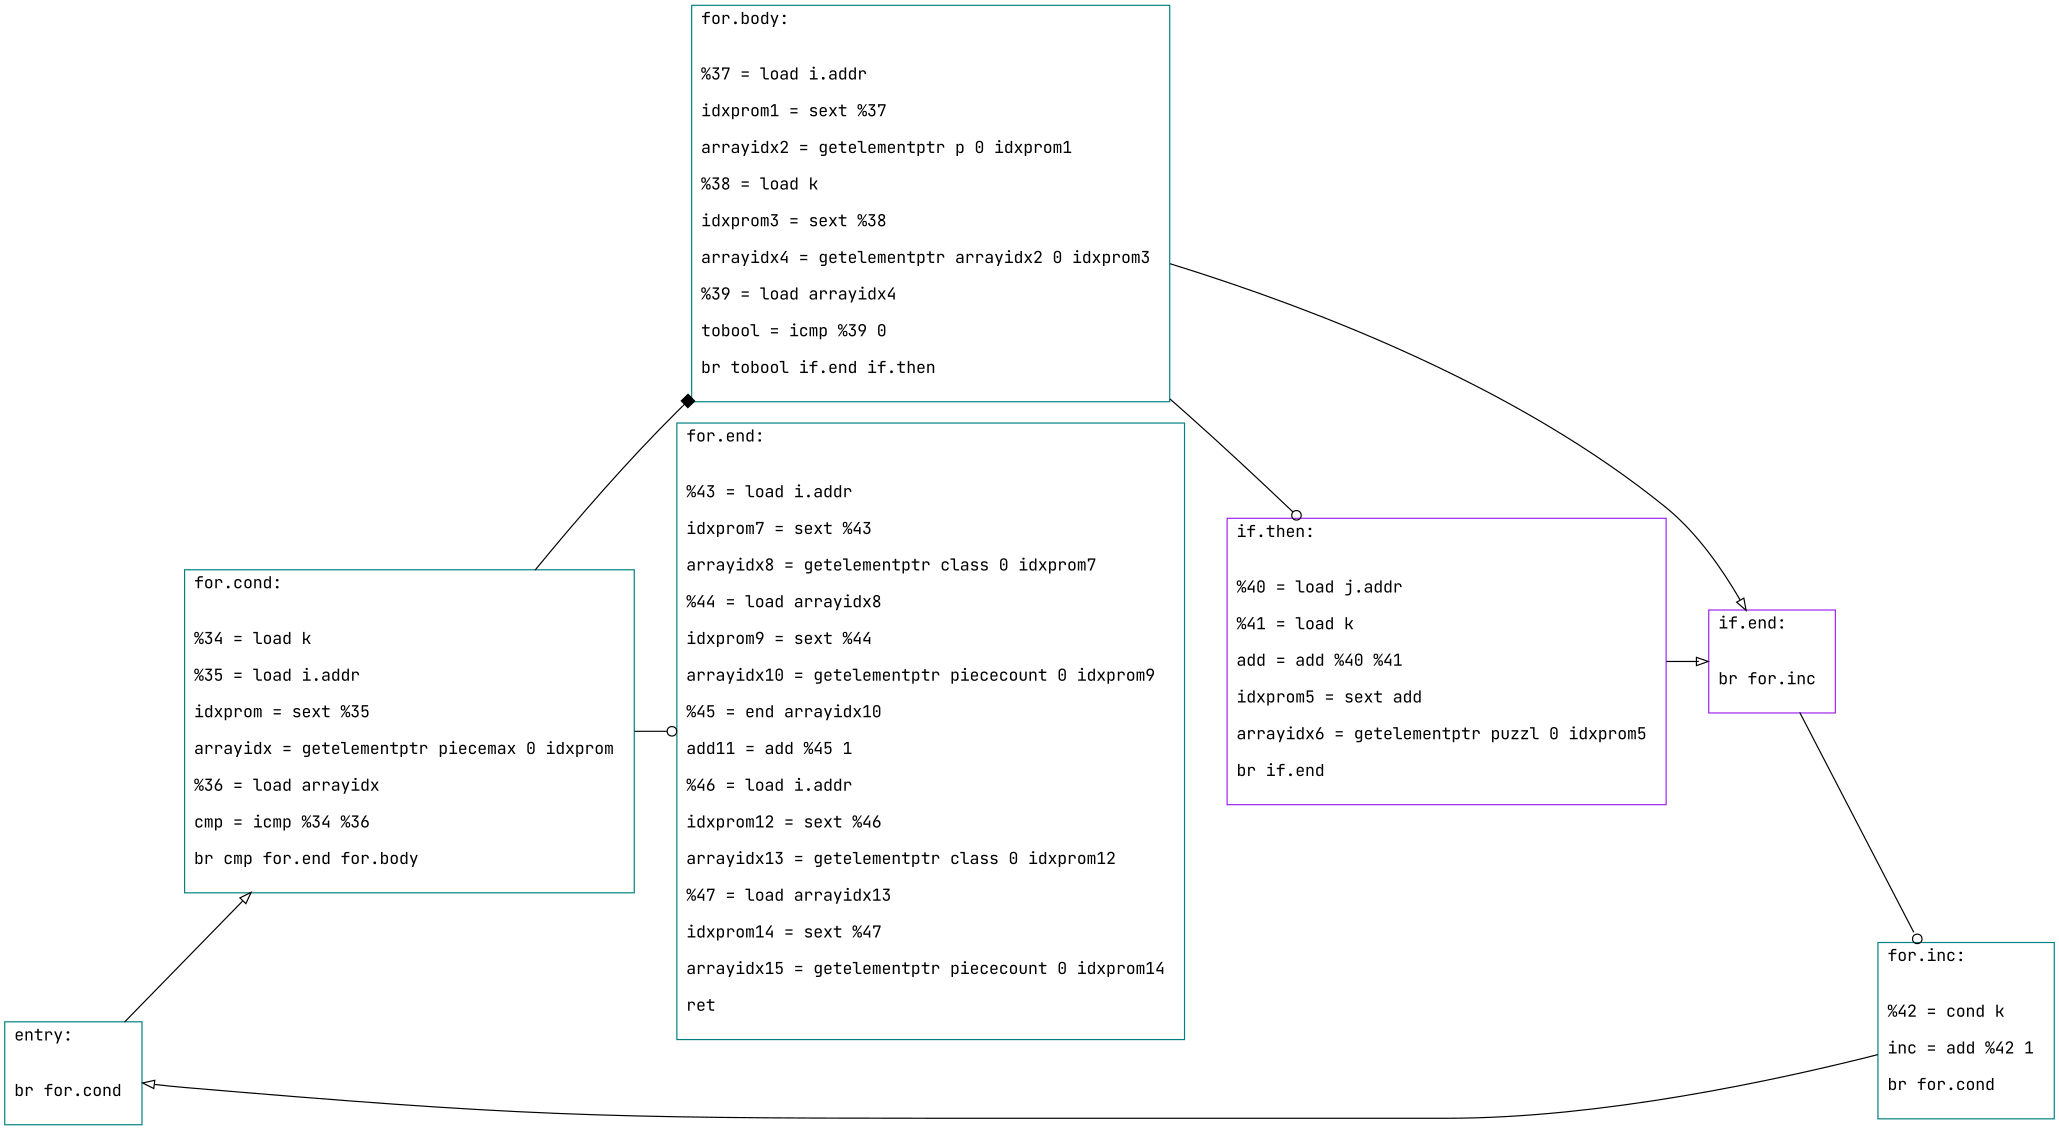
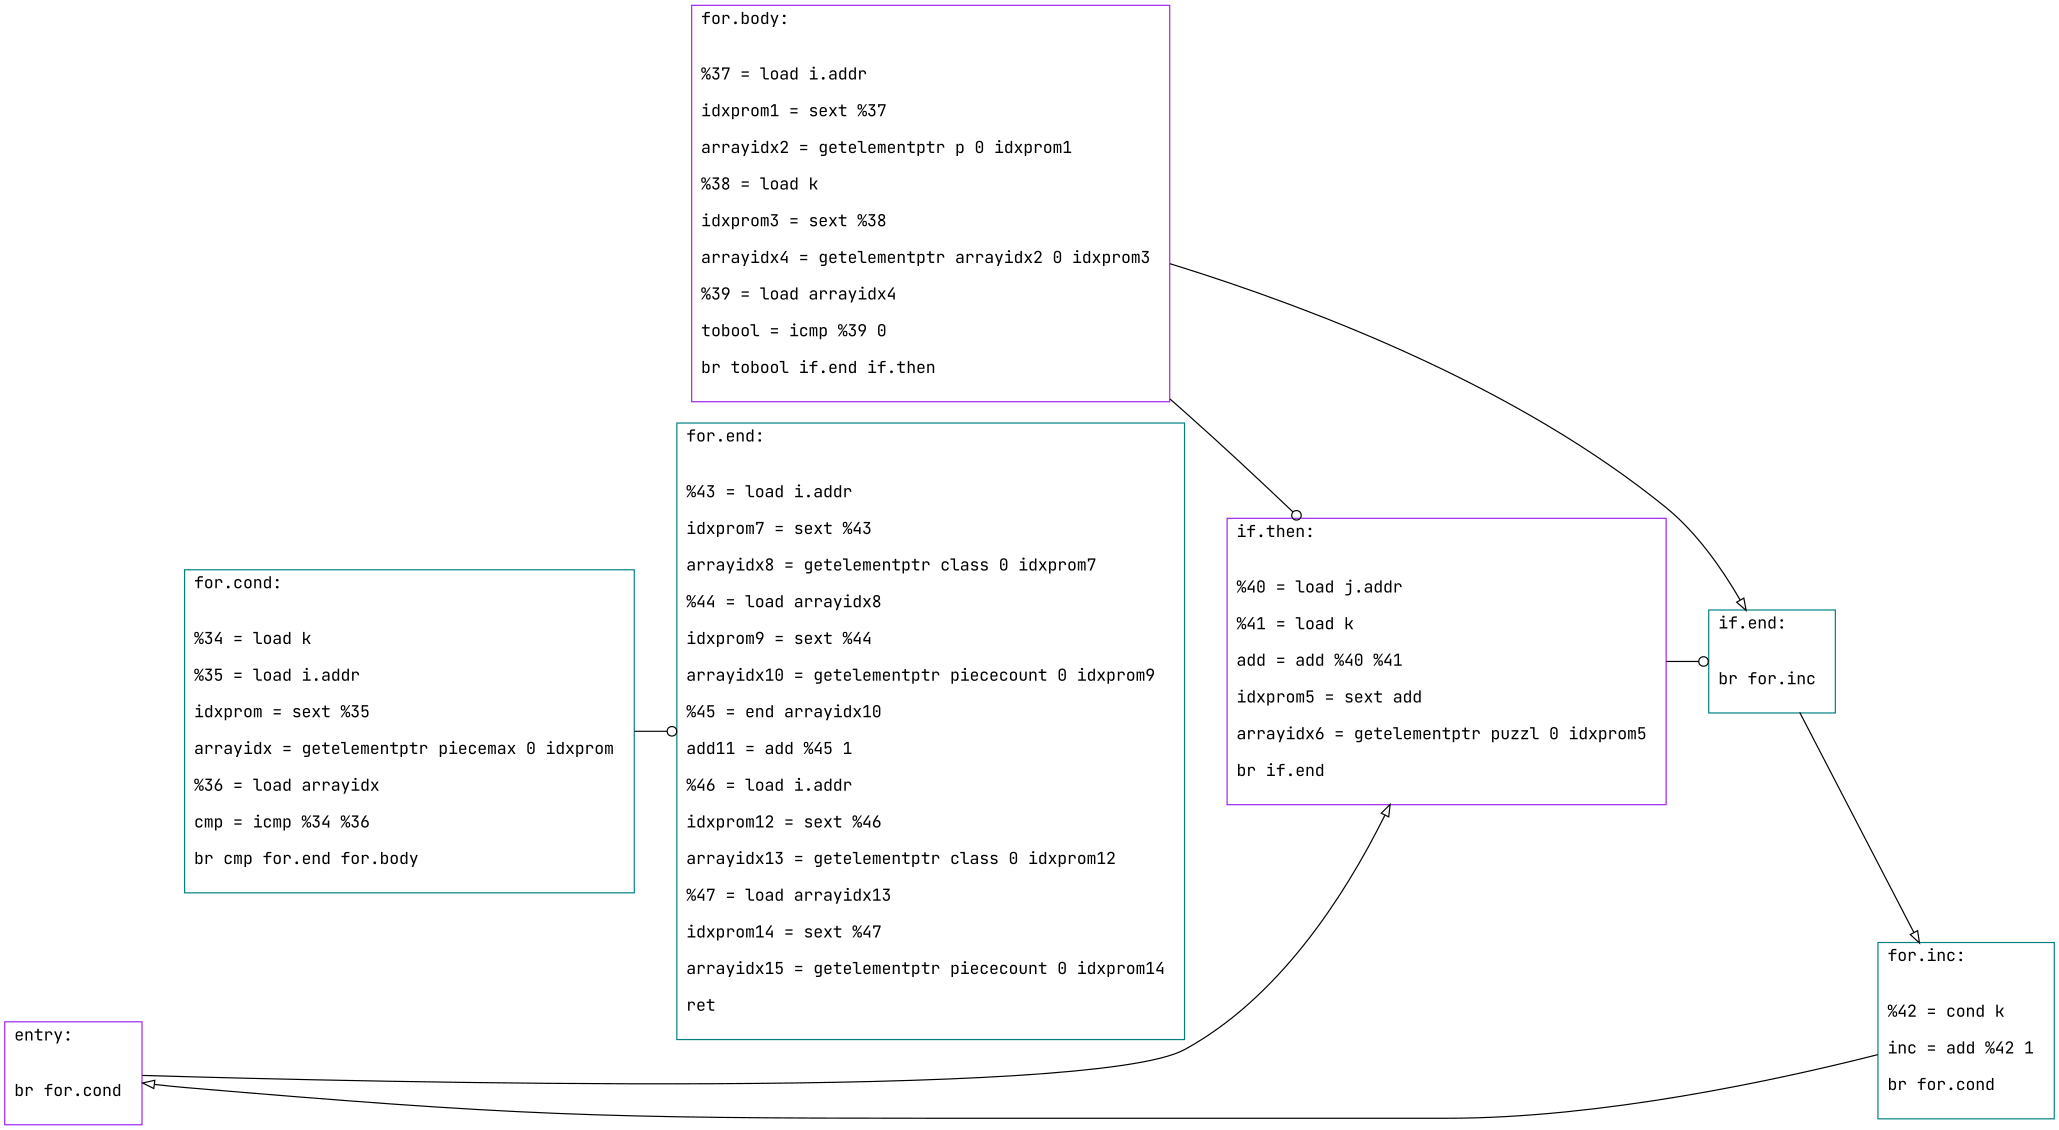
(931, 204) -> (931, 204)
(607, 486) -> none
(1683, 661) -> (1683, 661)
(1772, 661) -> (1772, 661)
(1857, 822) -> (1857, 822)
(184, 962) -> (821, 1082)
(73, 1073) -> (73, 1073)
